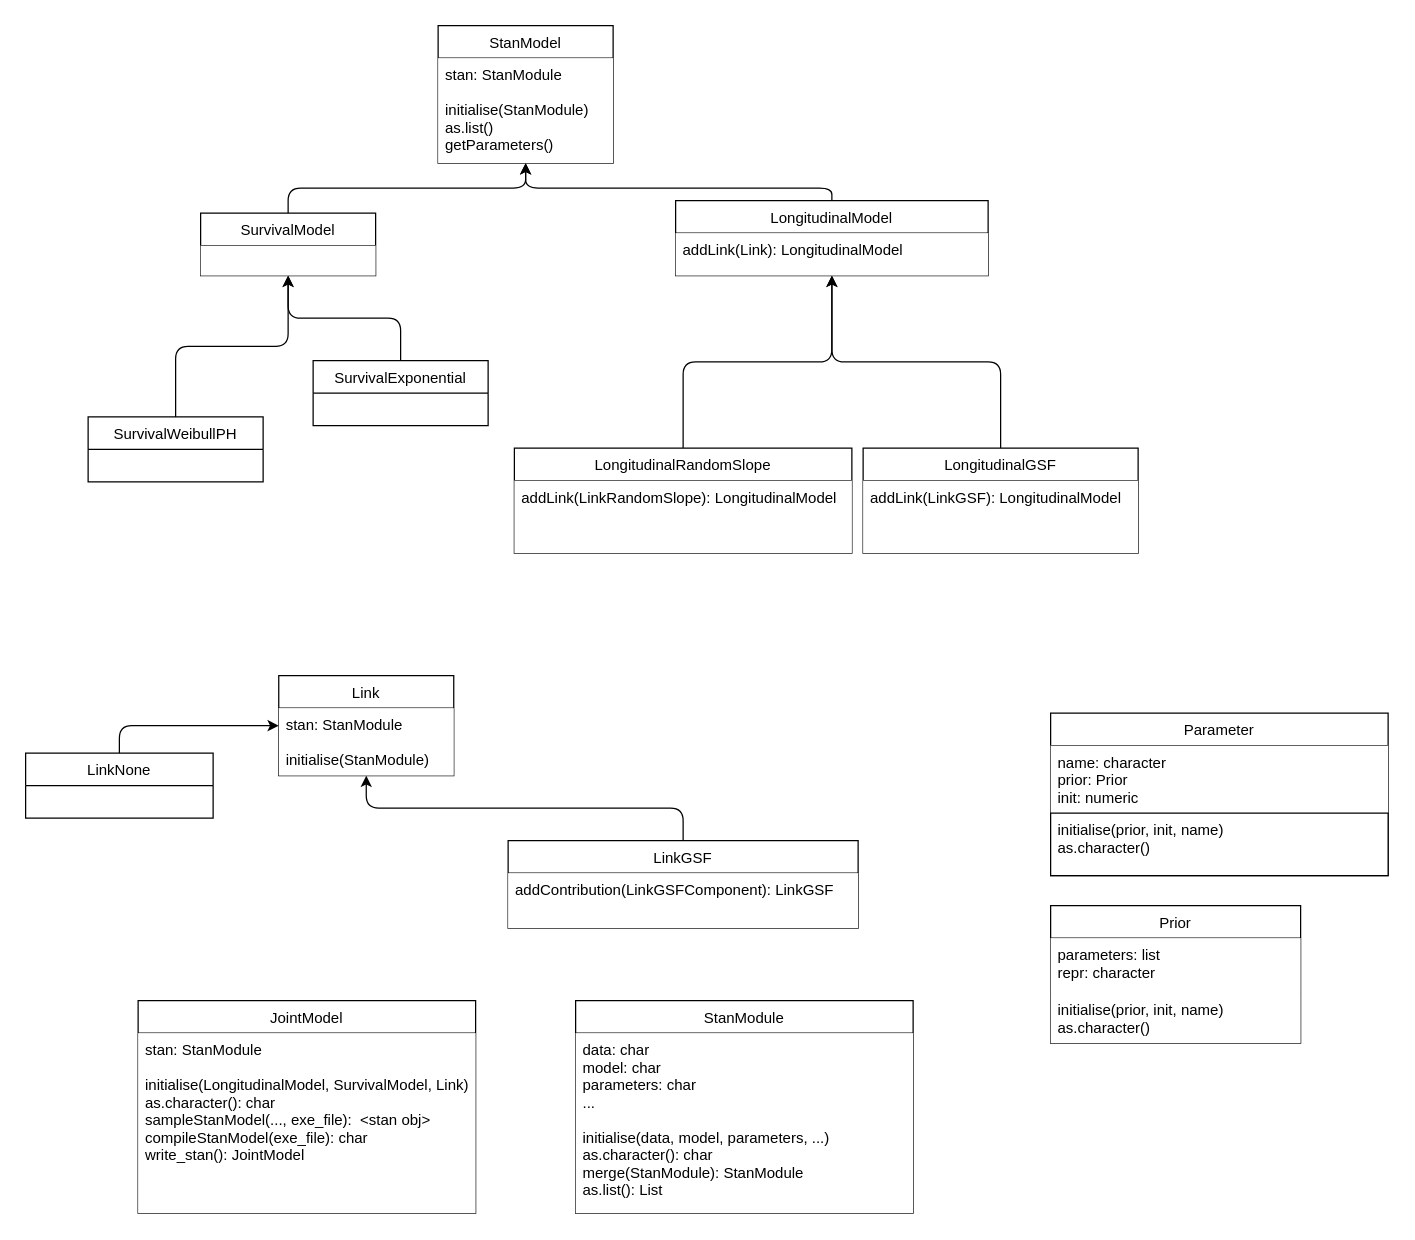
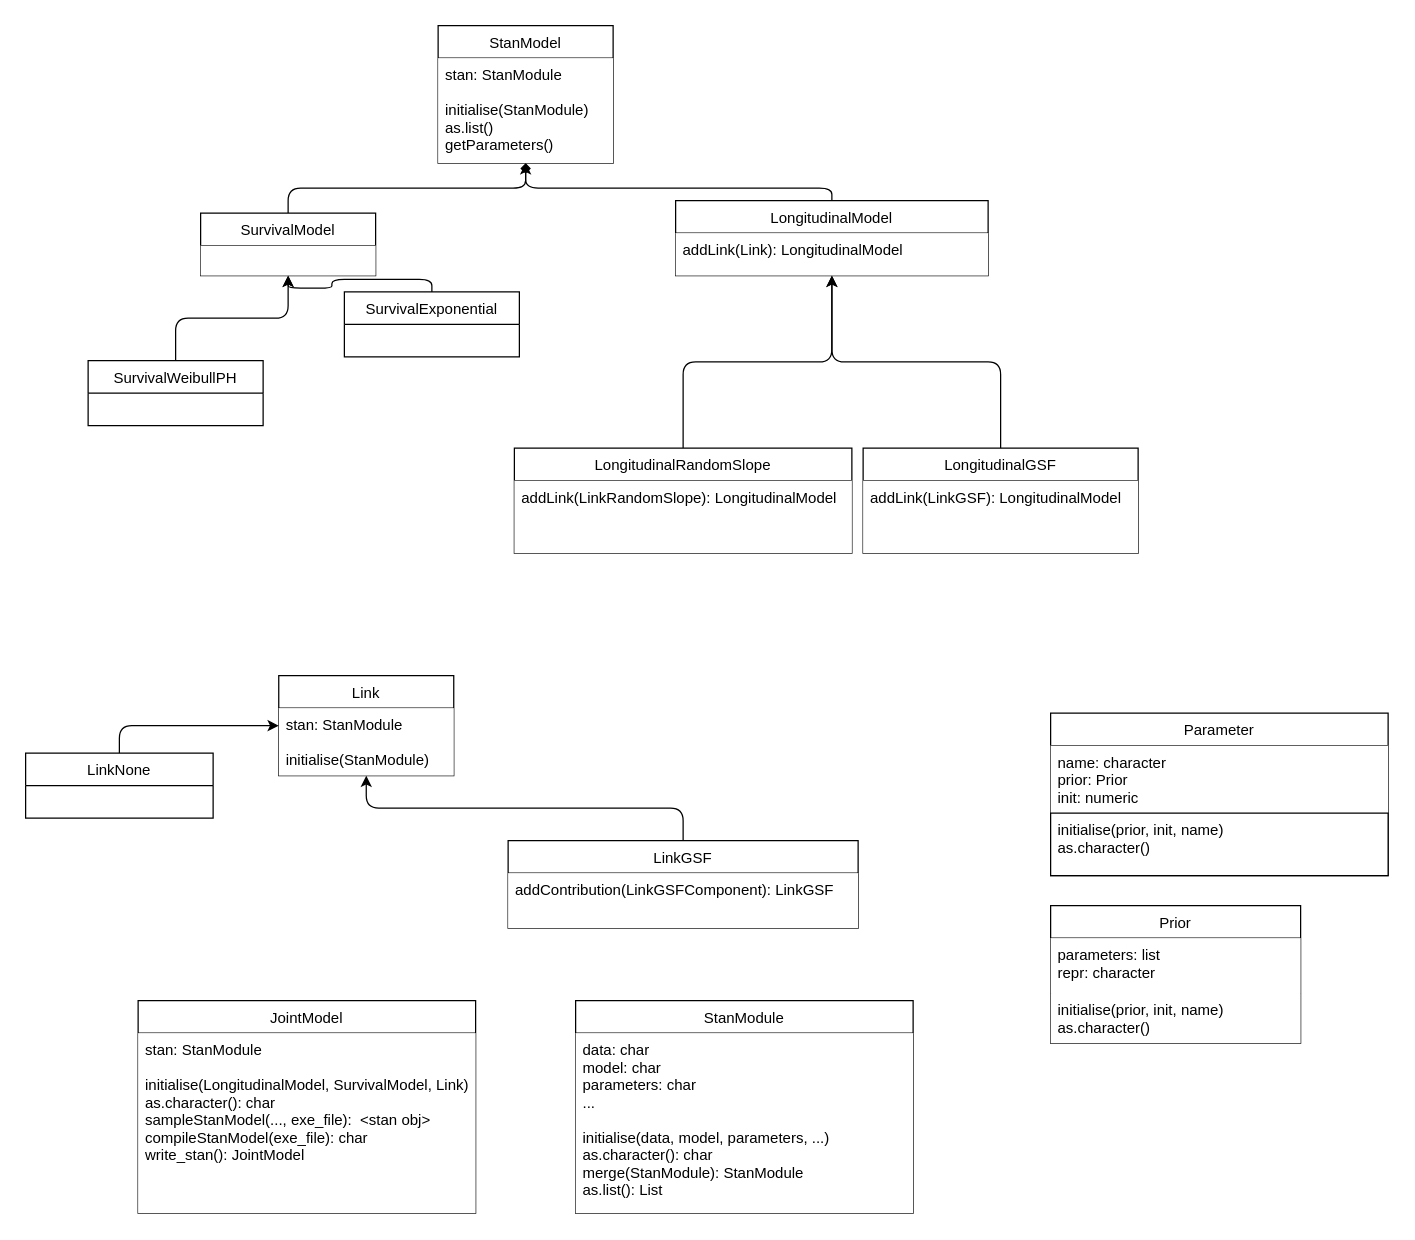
(520, 187) -> (520, 187)
(401, 393) -> (432, 324)
(176, 449) -> (176, 393)
